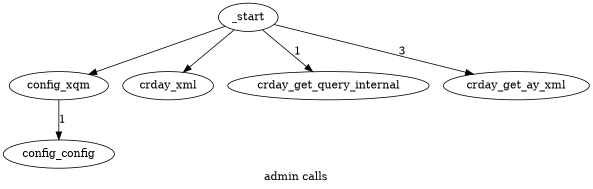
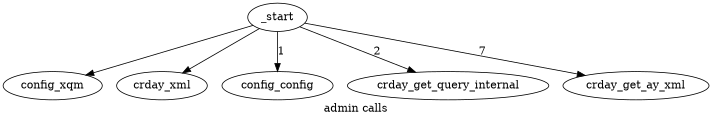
(298, 51) -> (377, 51)
(402, 51) -> (483, 51)
(59, 116) -> (278, 48)
